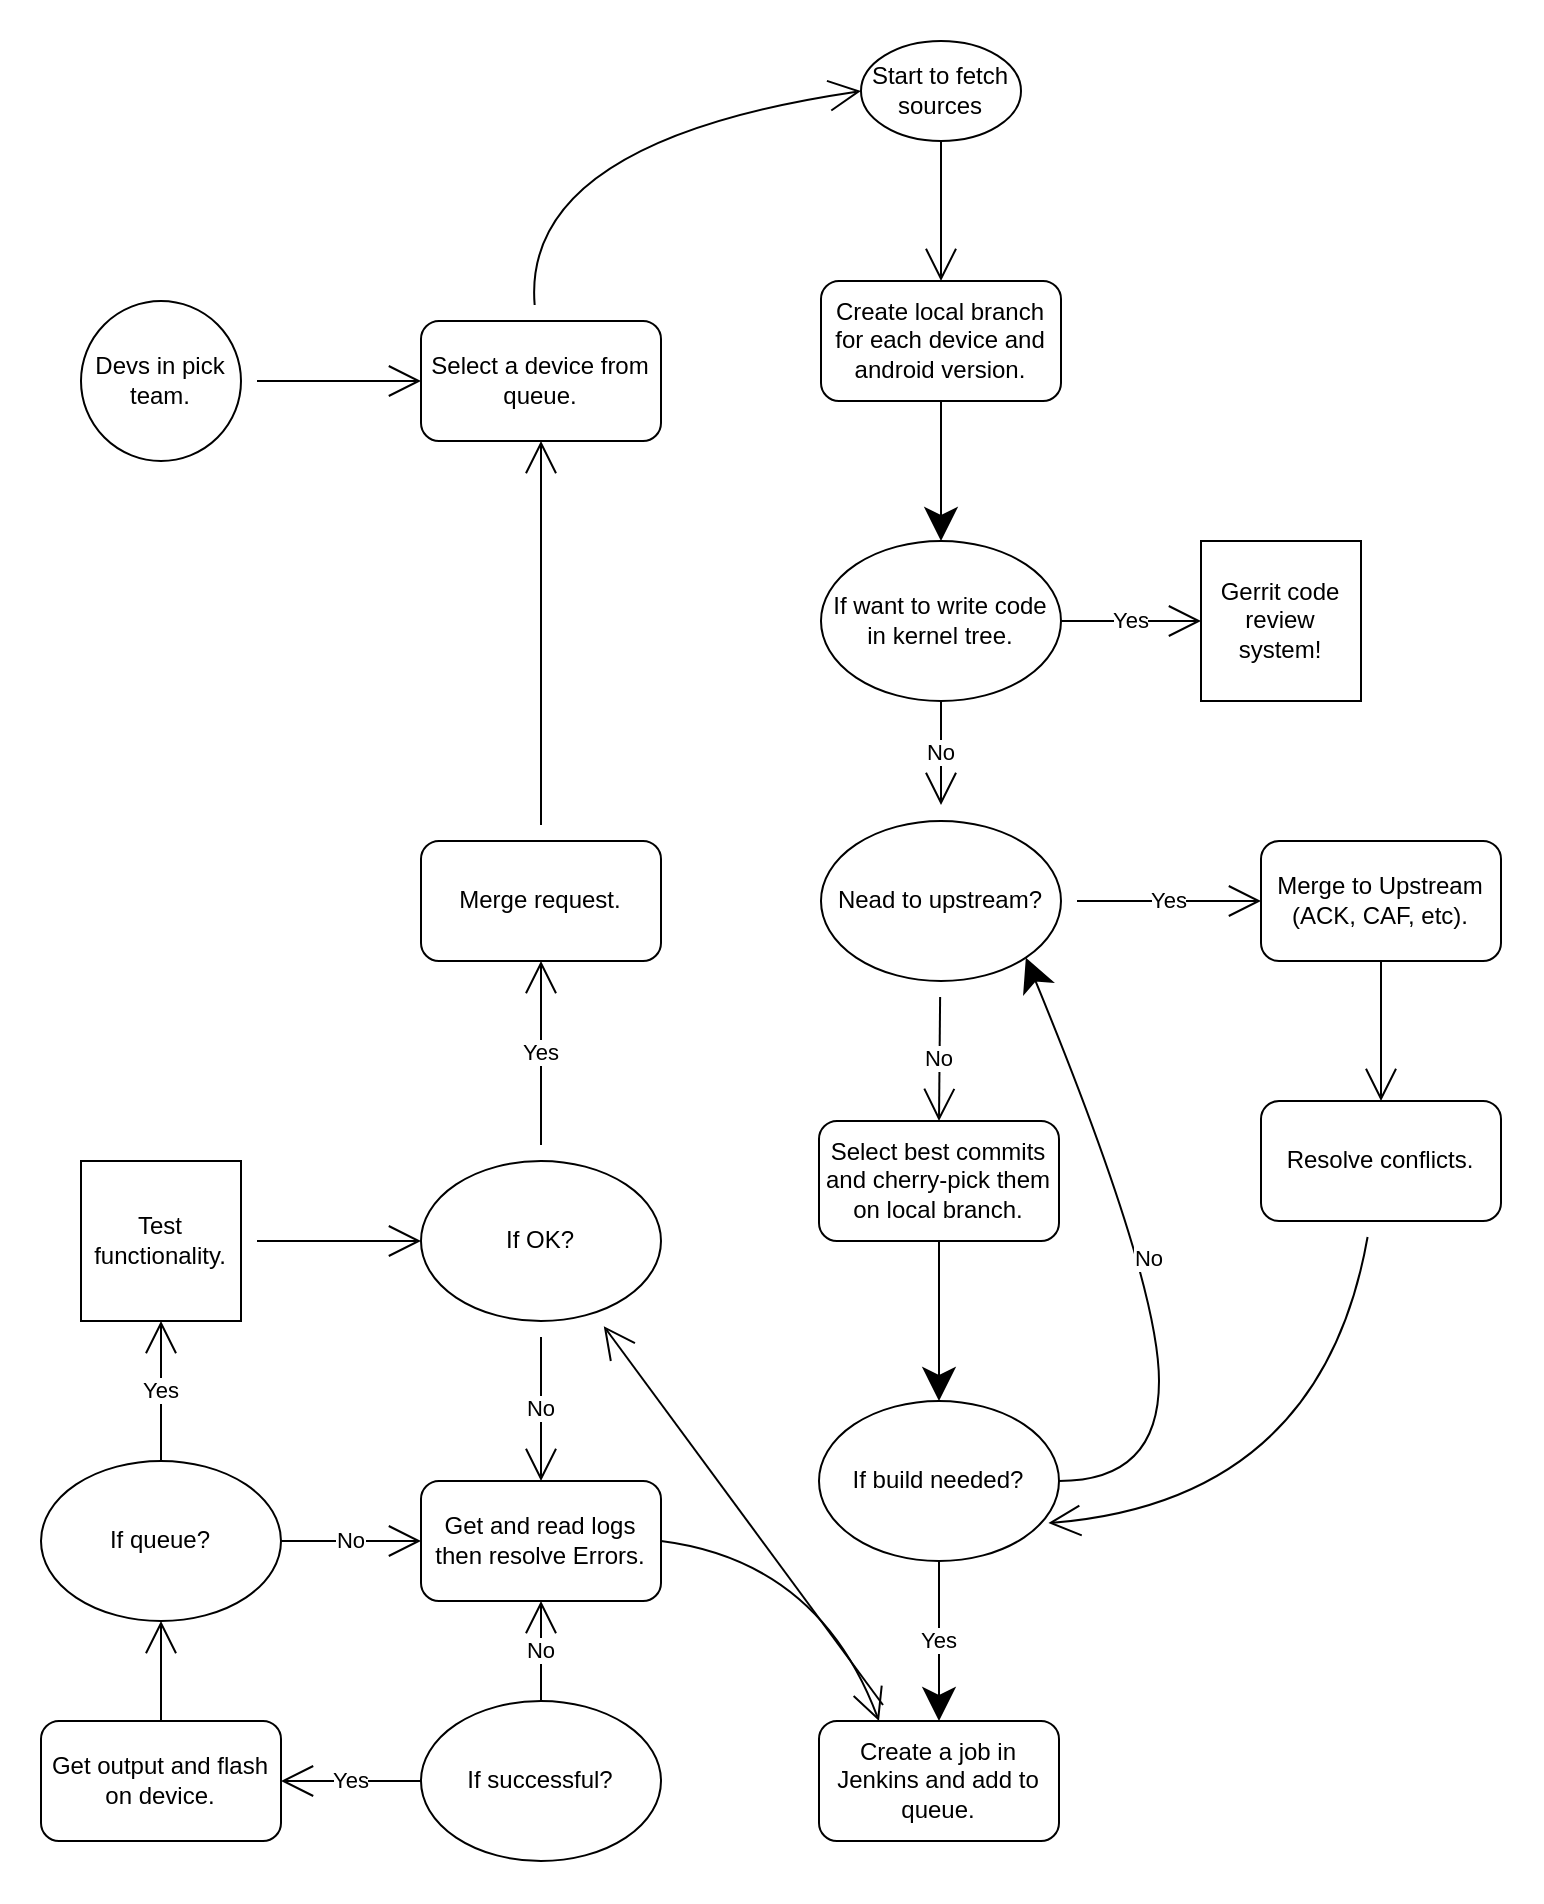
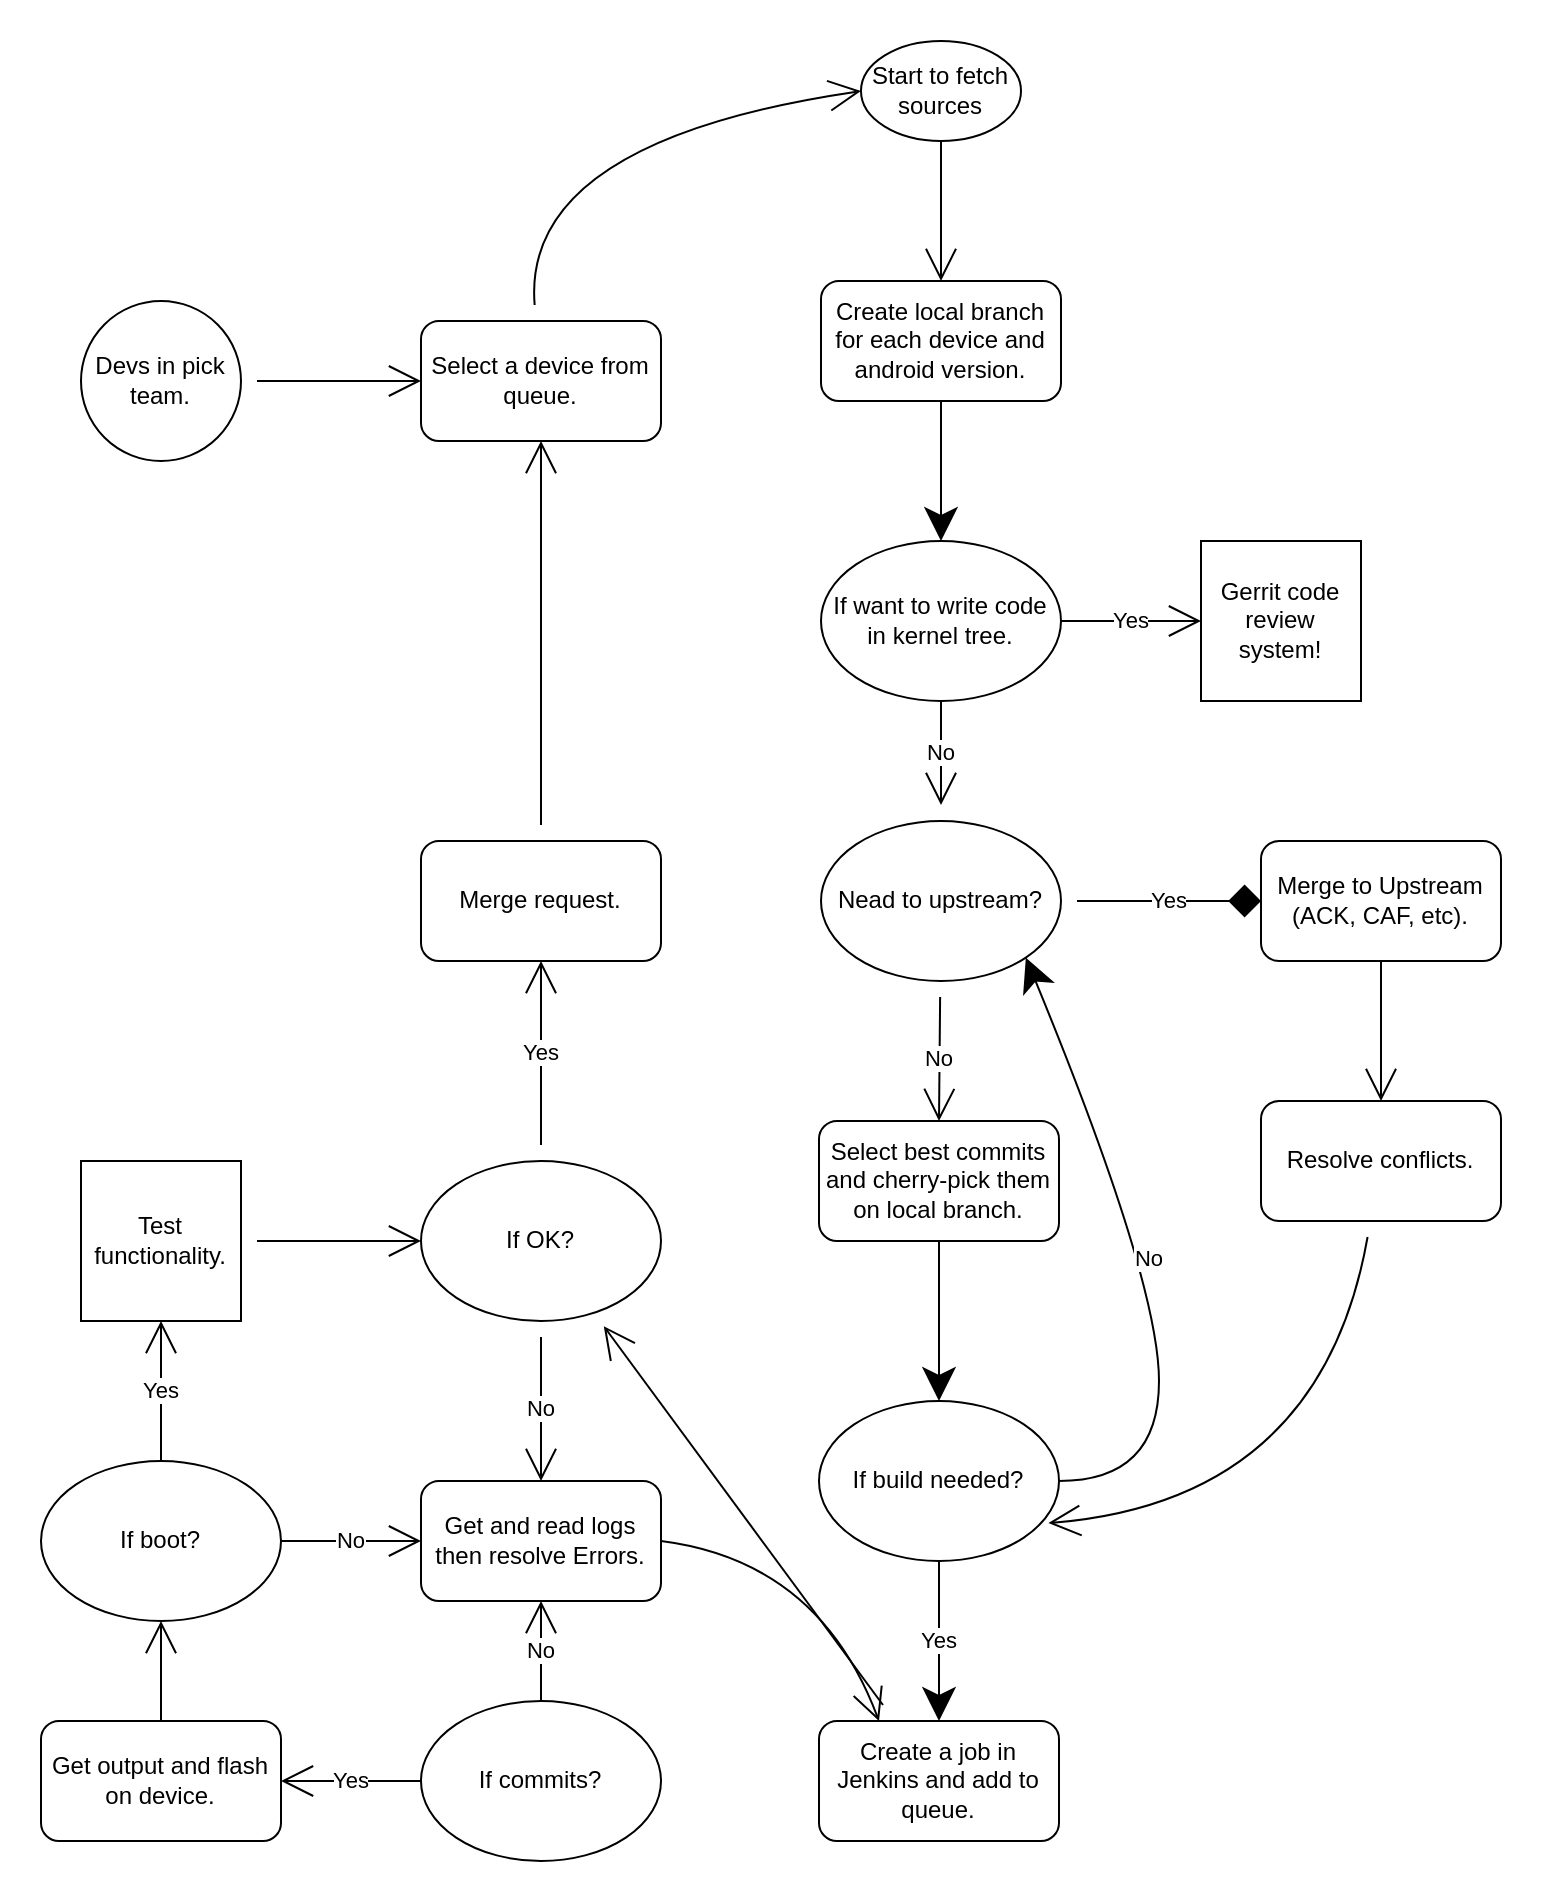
(1242, 901) -> (1229, 901)
(161, 1541) -> (161, 1541)
(541, 1781) -> (541, 1781)
